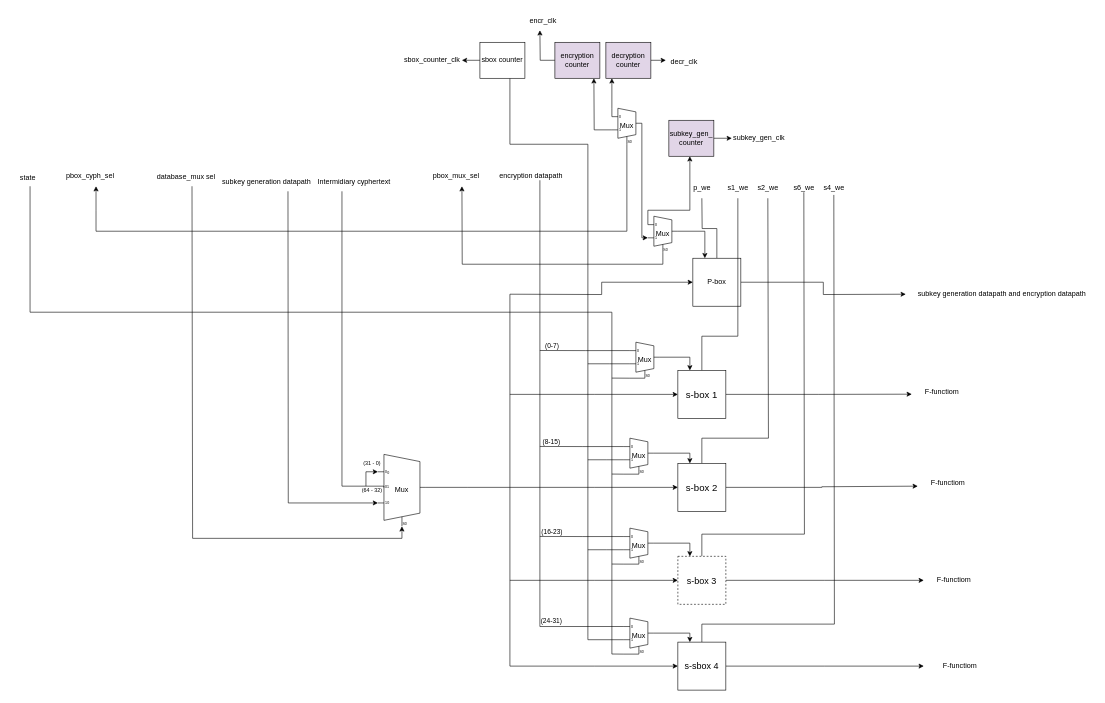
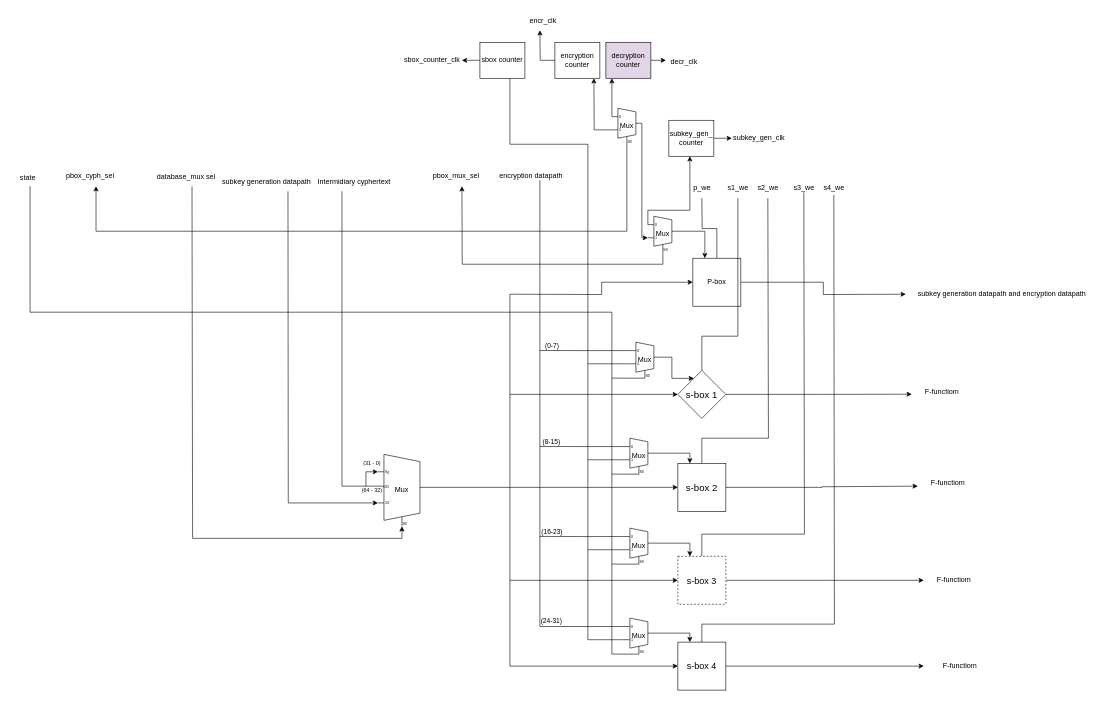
(577, 60) -> (577, 60)
(691, 138) -> (691, 138)
(804, 188) -> (804, 188)
(702, 395) -> (702, 395)
(702, 666) -> (702, 666)
